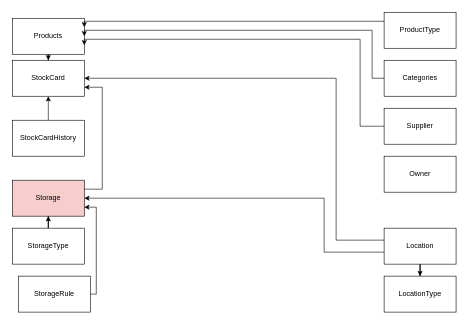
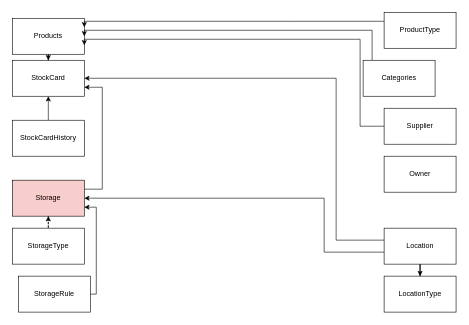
(420, 78) -> (399, 78)
(48, 220) -> (48, 220)
